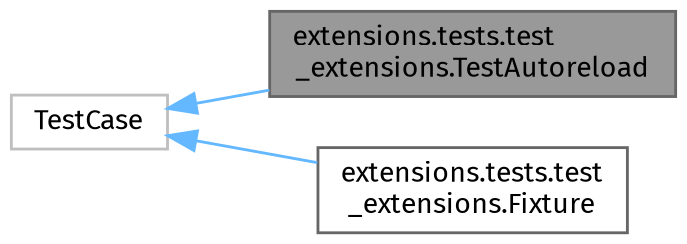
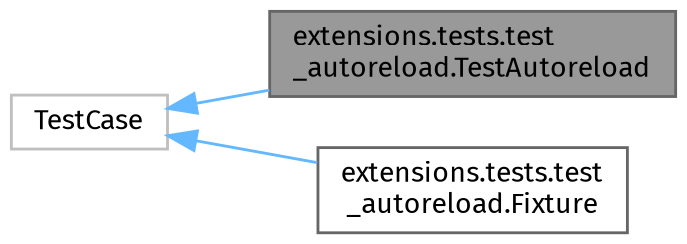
(473, 54) -> (473, 54)
(473, 190) -> (473, 190)
